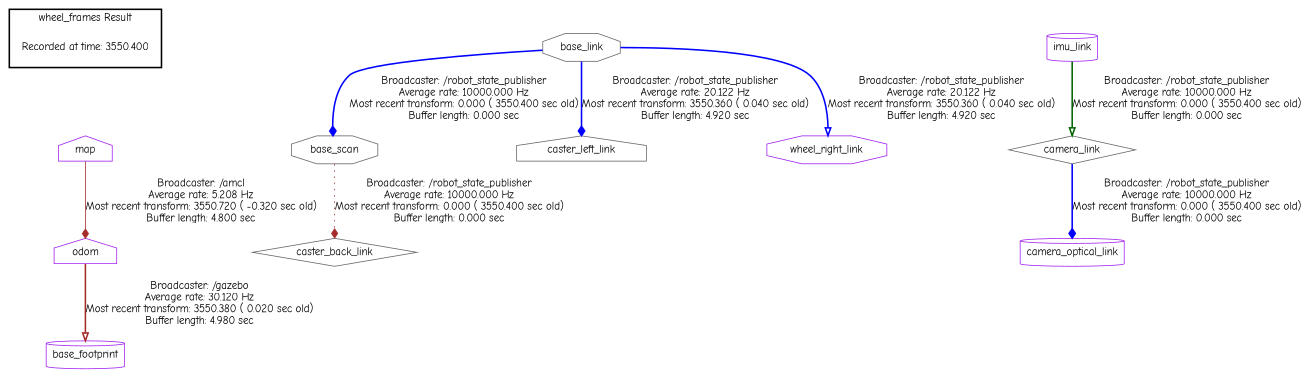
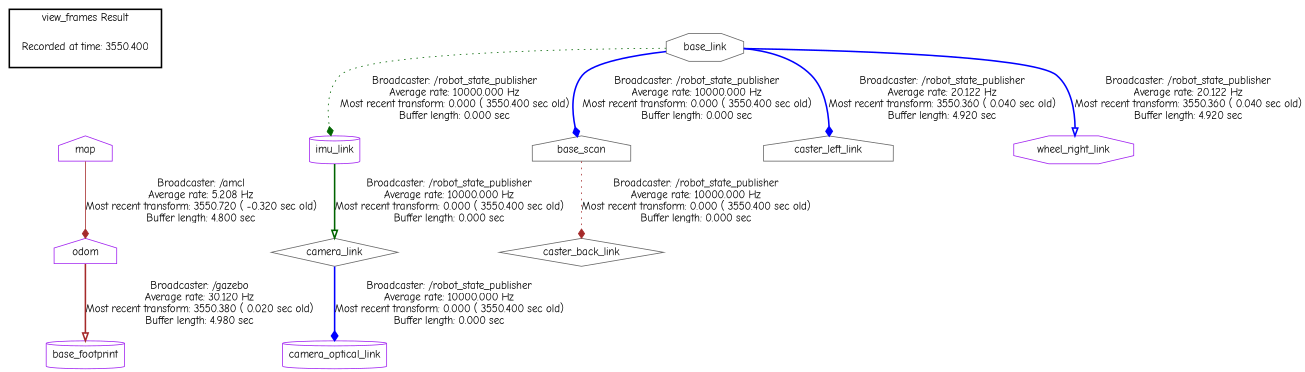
(85, 18) -> (85, 18)
none -> (475, 54)
(335, 150) -> (582, 150)
